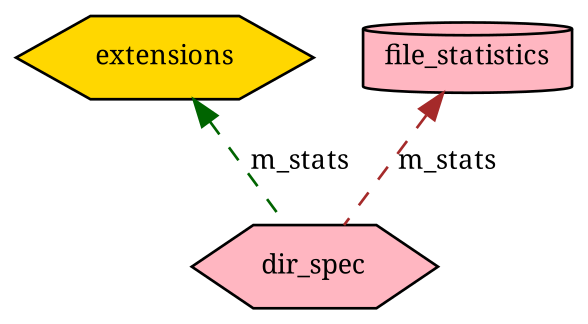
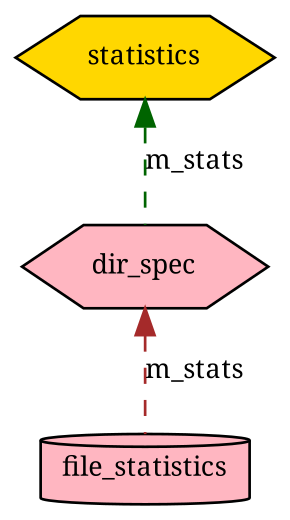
(165, 58) -> (145, 58)
(385, 170) -> (145, 385)
